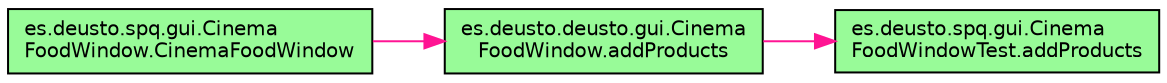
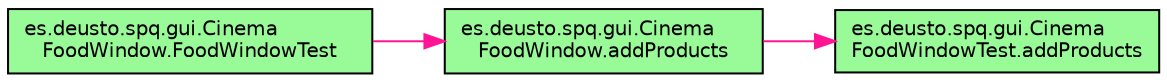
(190, 41) -> (190, 41)
(604, 41) -> (604, 41)
